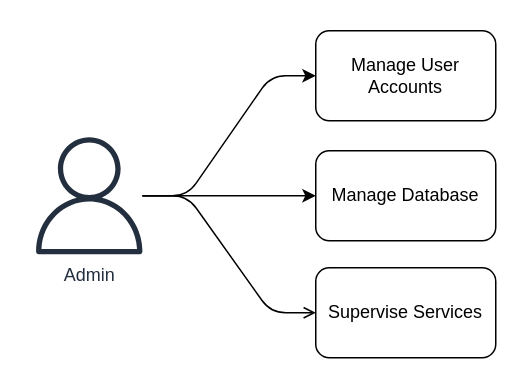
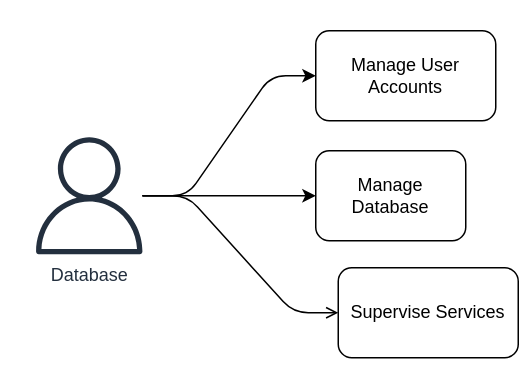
(406, 196) -> (391, 196)
(90, 276) -> (90, 276)
(406, 313) -> (428, 313)
